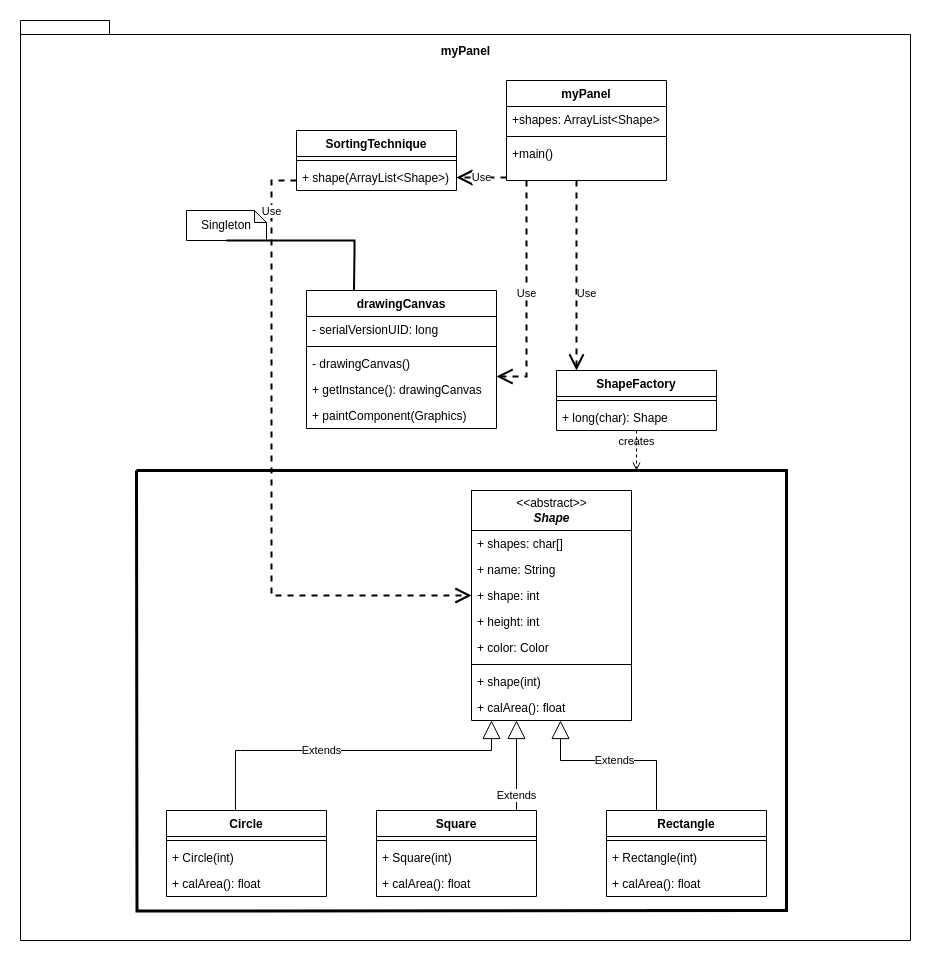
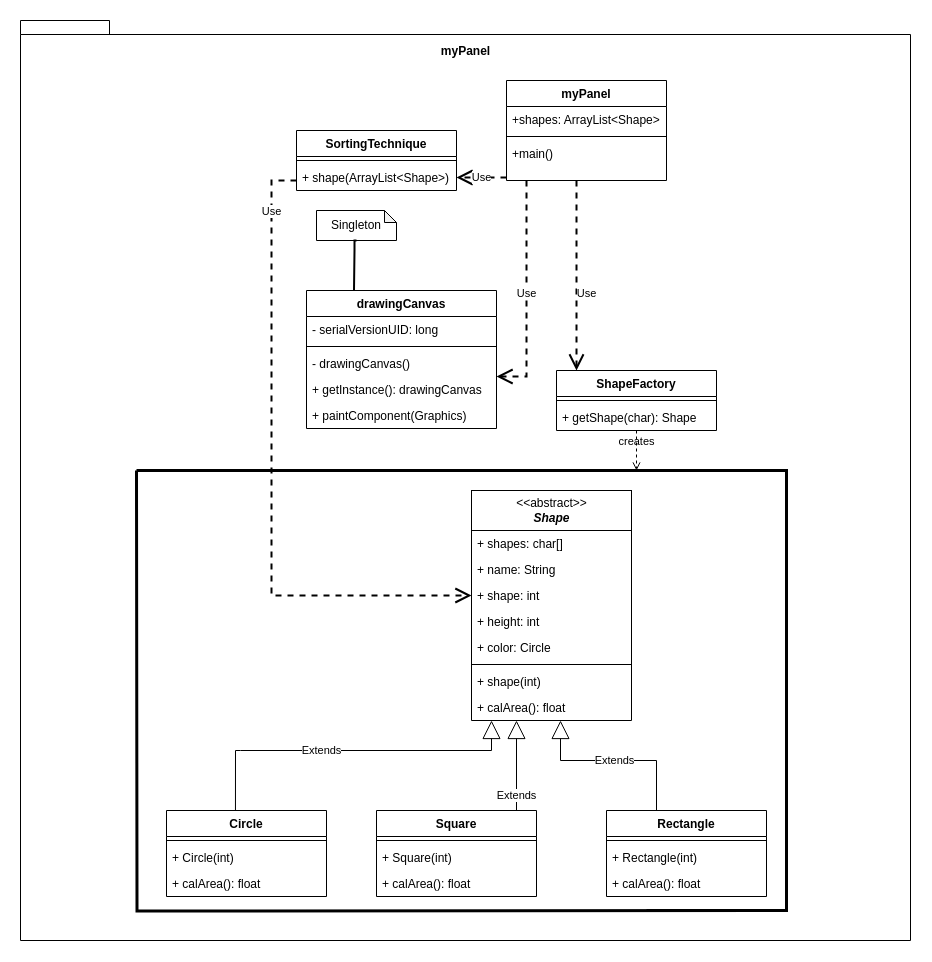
(227, 226) -> (357, 226)
(620, 418) -> (635, 418)
(516, 648) -> (518, 648)
